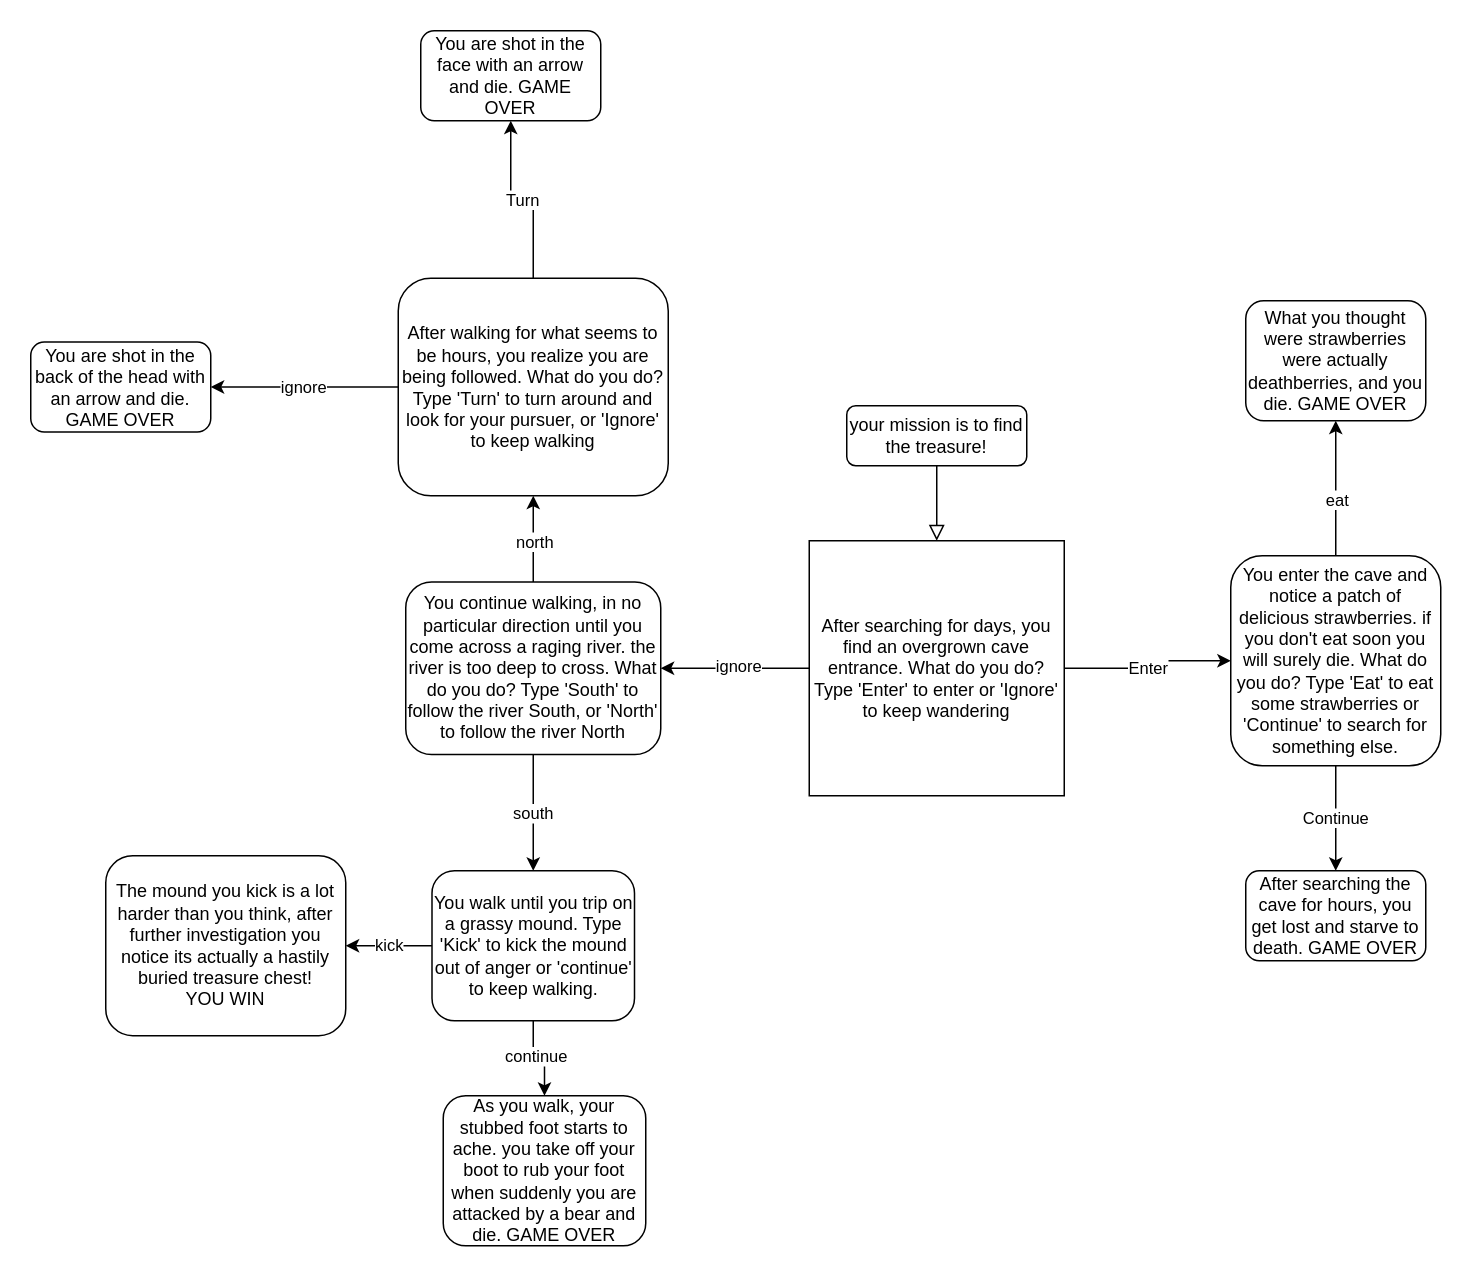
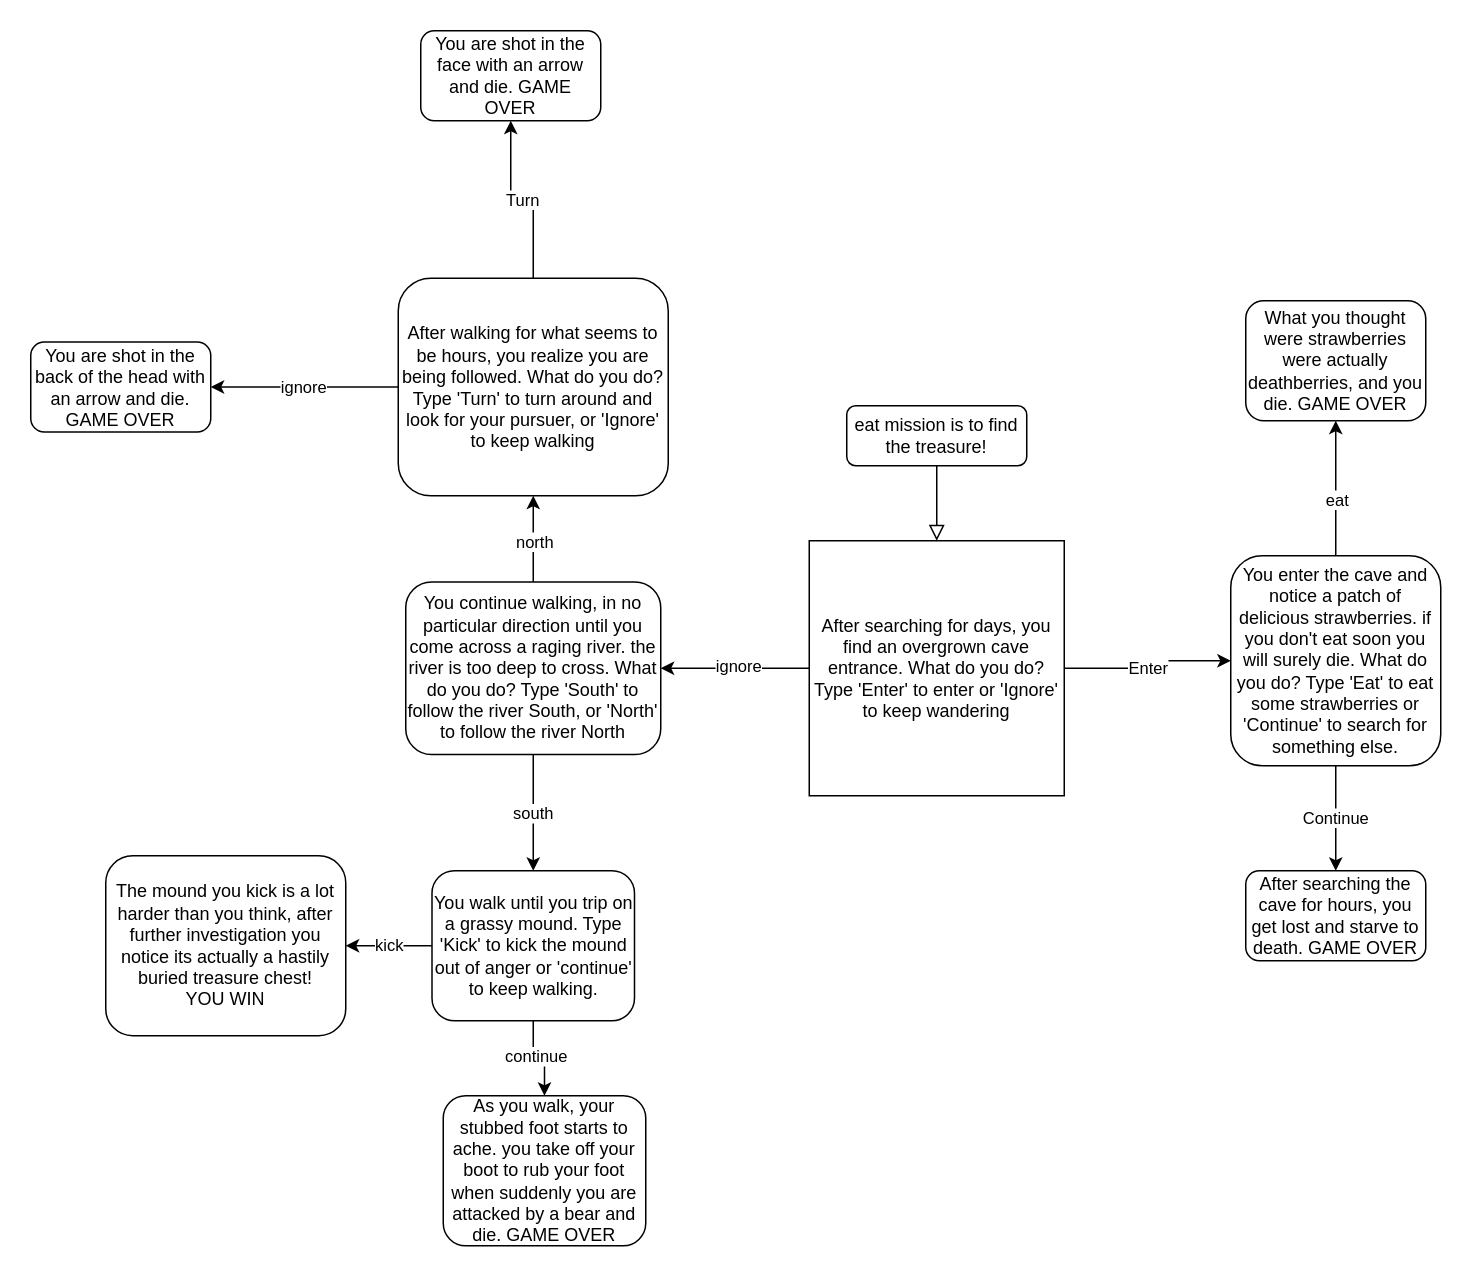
(937, 436) -> (937, 436)
